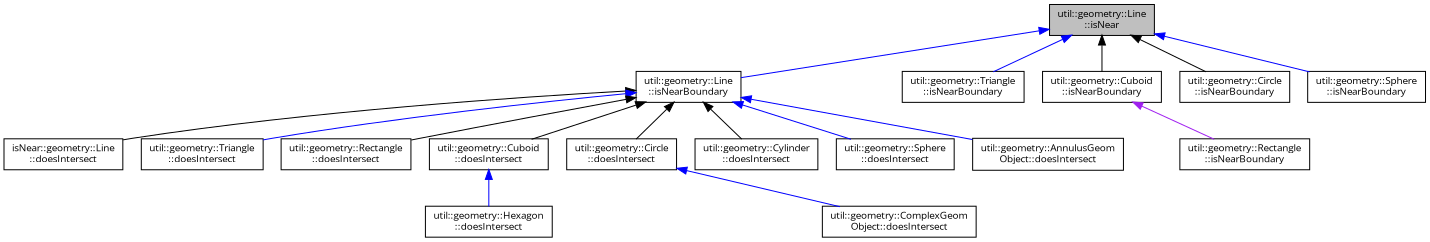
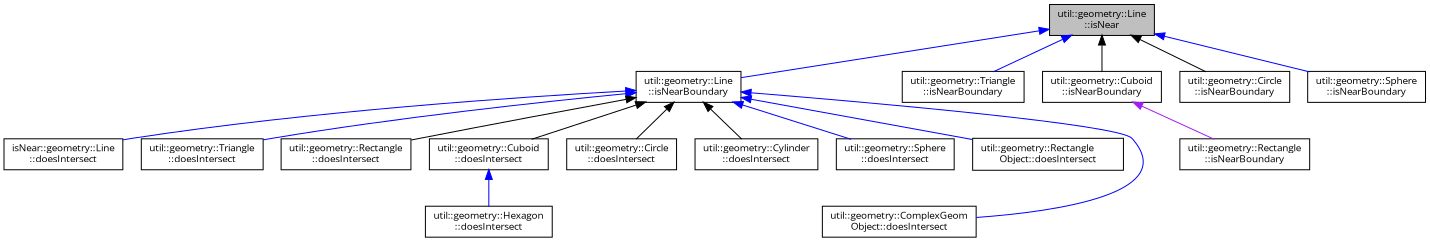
(374, 110) -> (374, 110)
(1048, 154) -> (1048, 154)
(763, 189) -> (1047, 122)
